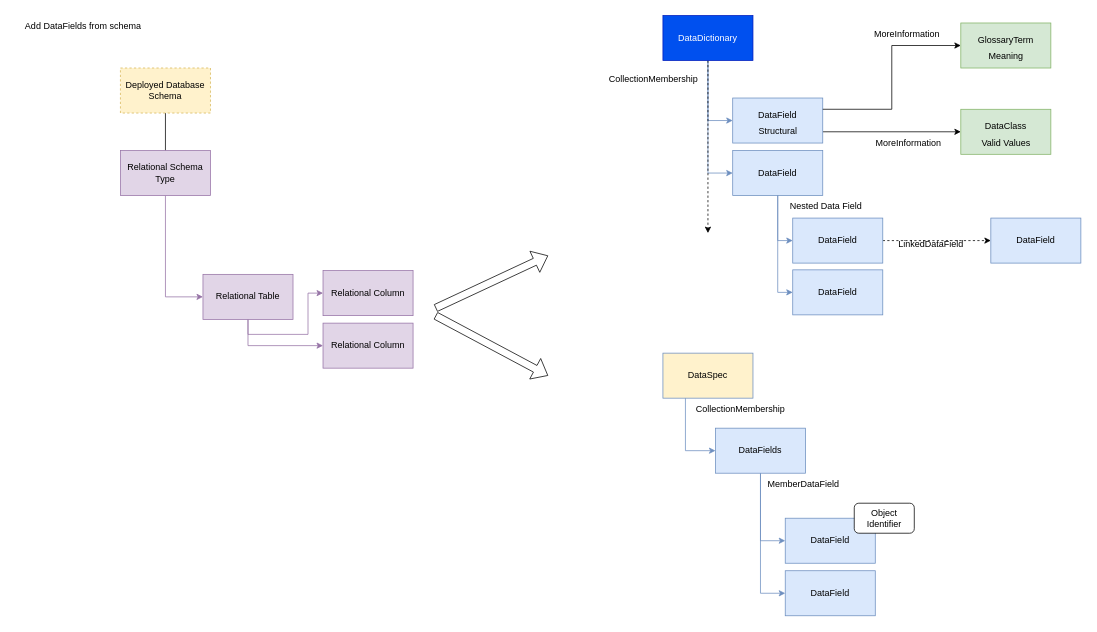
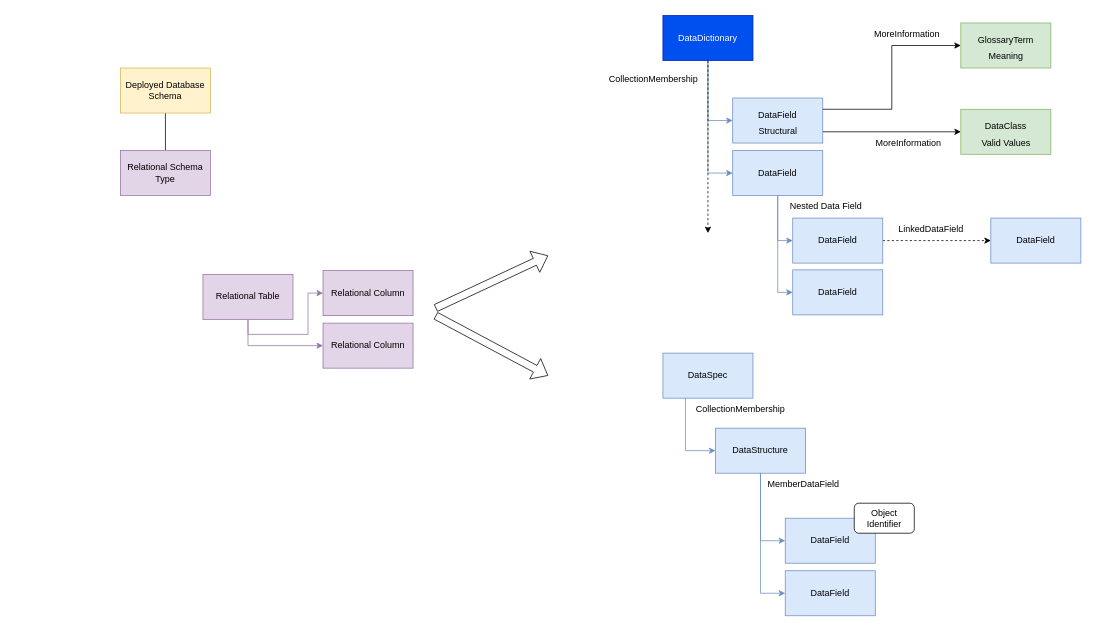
(83, 27) -> none
(165, 90) -> (165, 90)
(930, 244) -> (930, 229)
(165, 247) -> none
(708, 375) -> (708, 375)
(760, 450) -> (760, 450)
